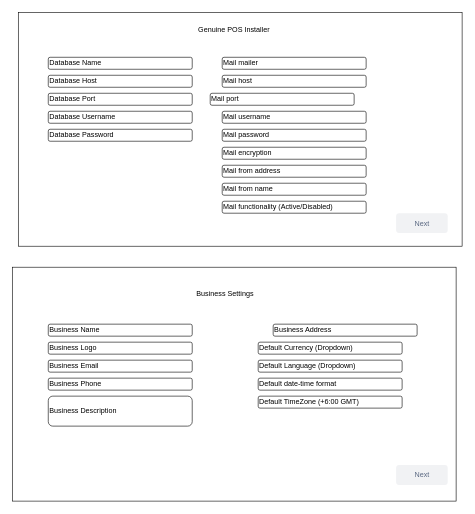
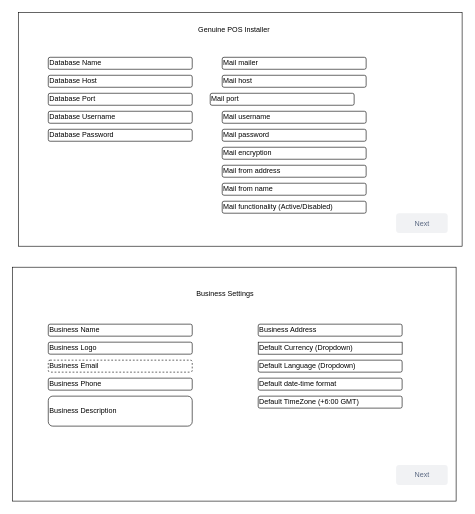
(345, 330) -> (330, 330)
(330, 348) -> (330, 348)
(120, 366) -> (120, 366)
